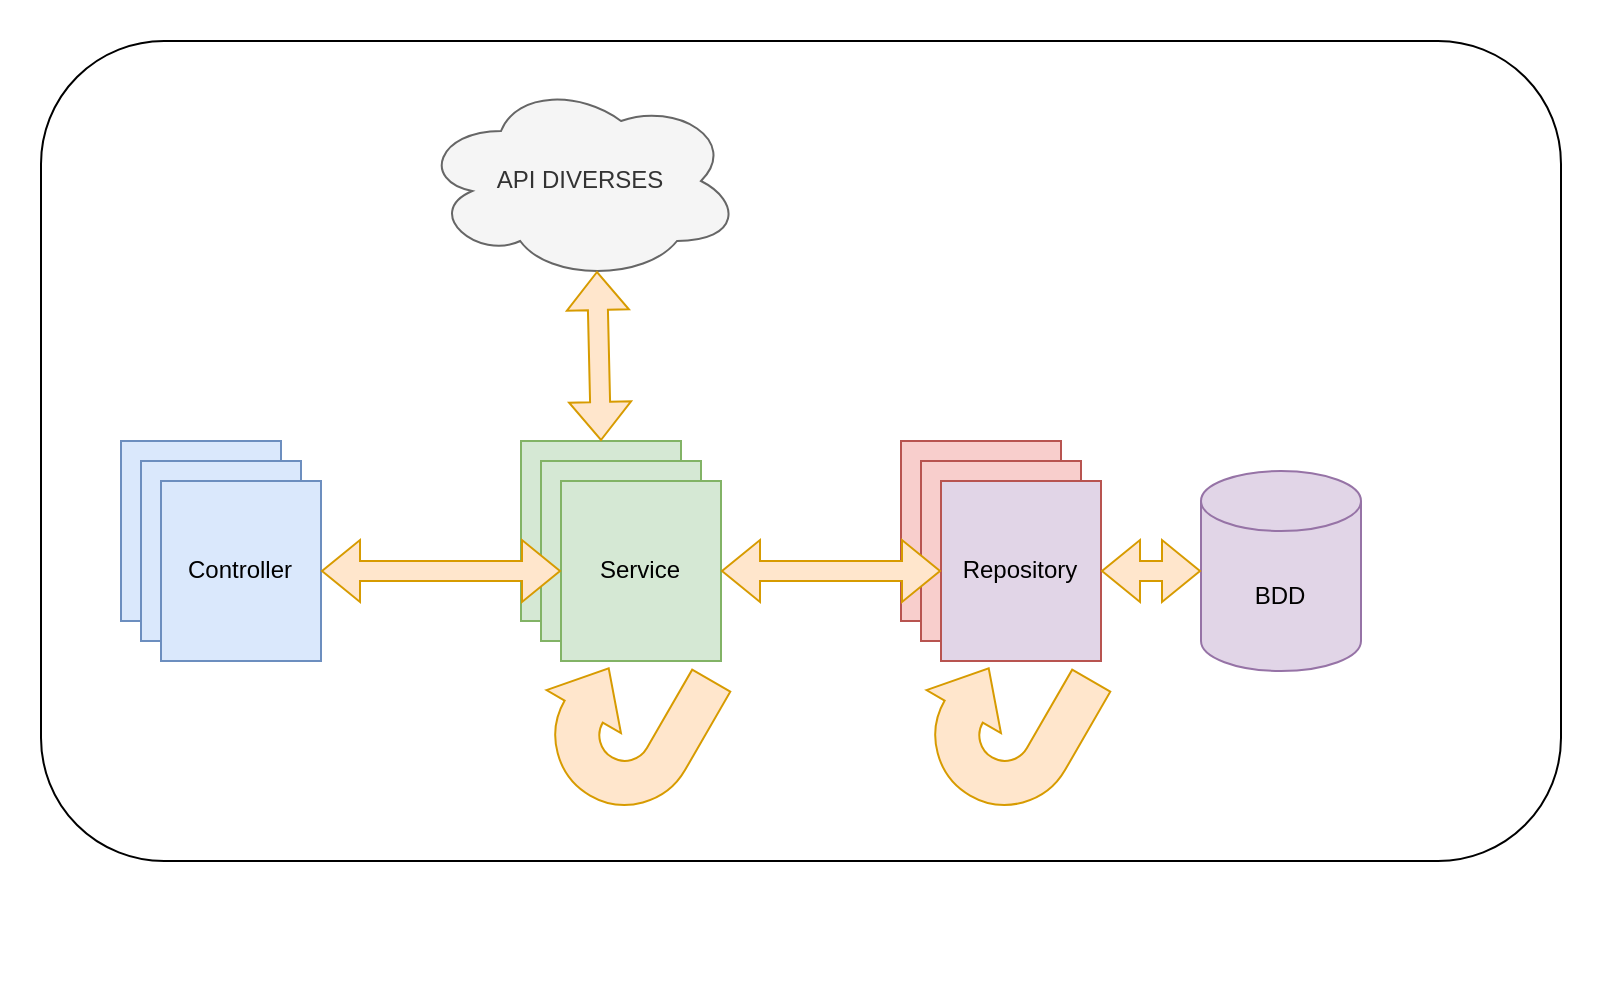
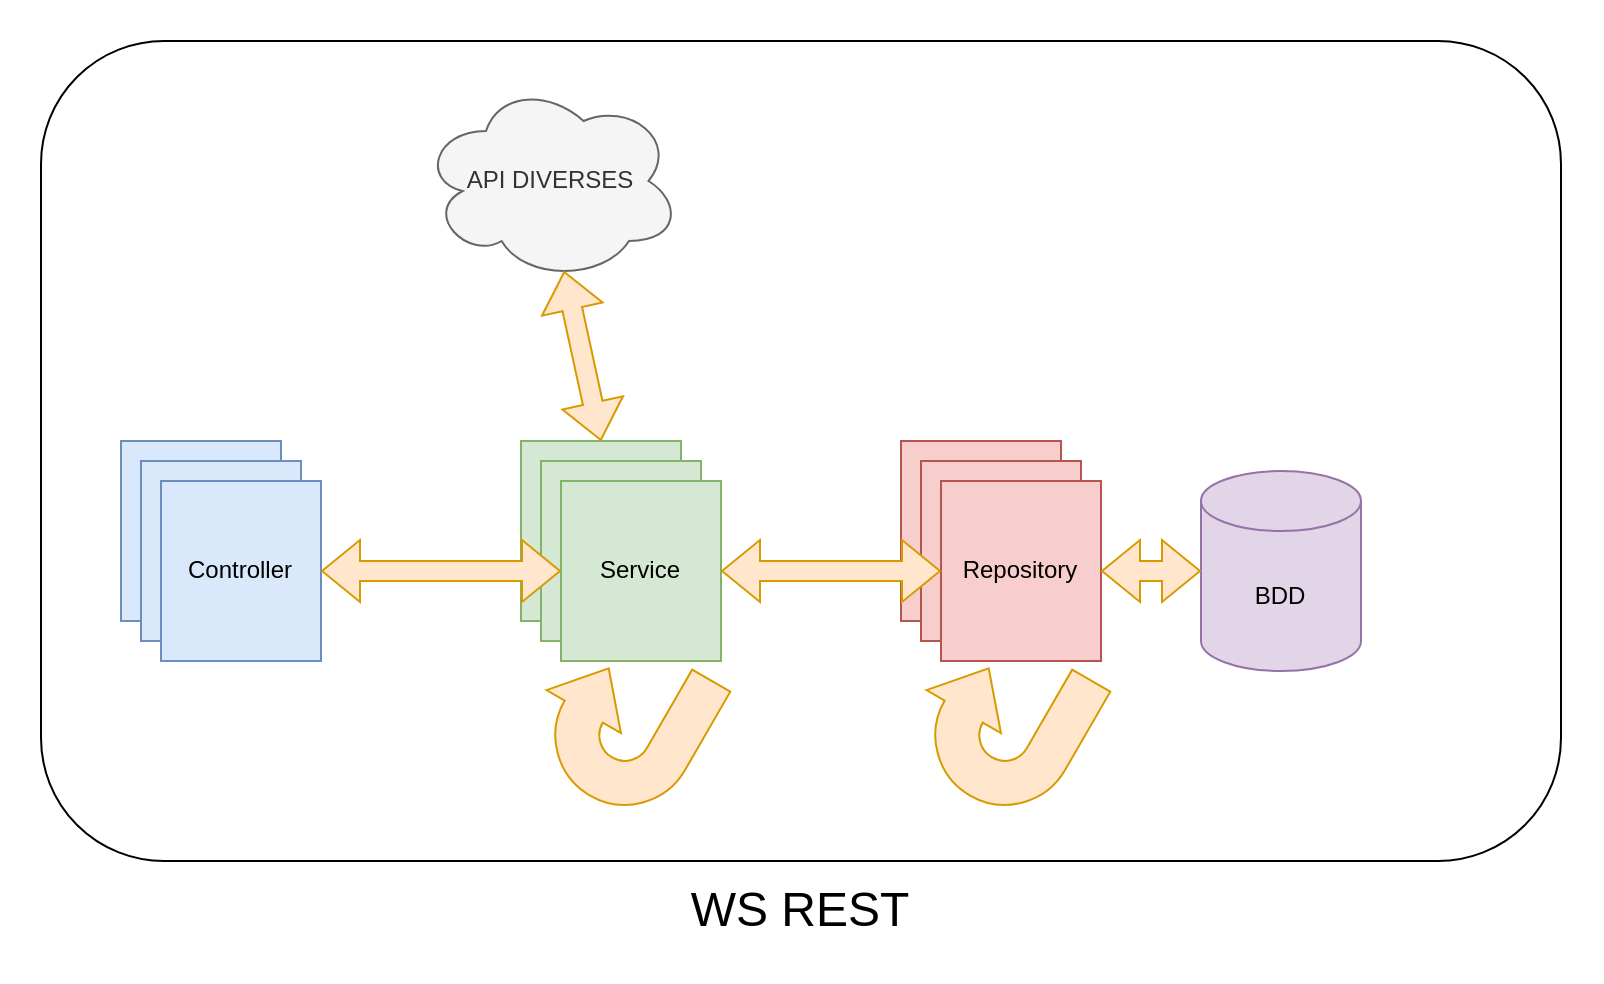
(581, 181) -> (551, 181)
(1021, 571) -> (1021, 571)
none -> (801, 911)
